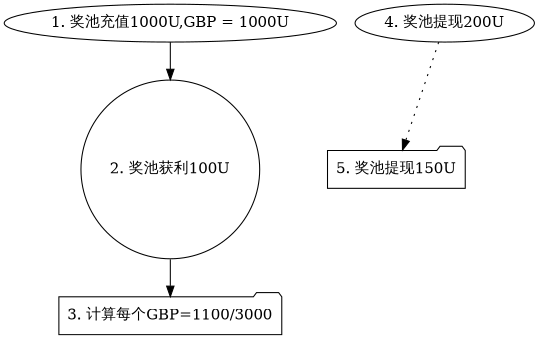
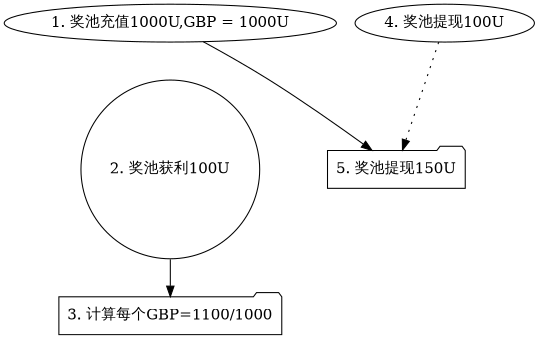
(445, 23) -> (445, 23)
(170, 56) -> (285, 90)
(170, 316) -> (170, 316)
